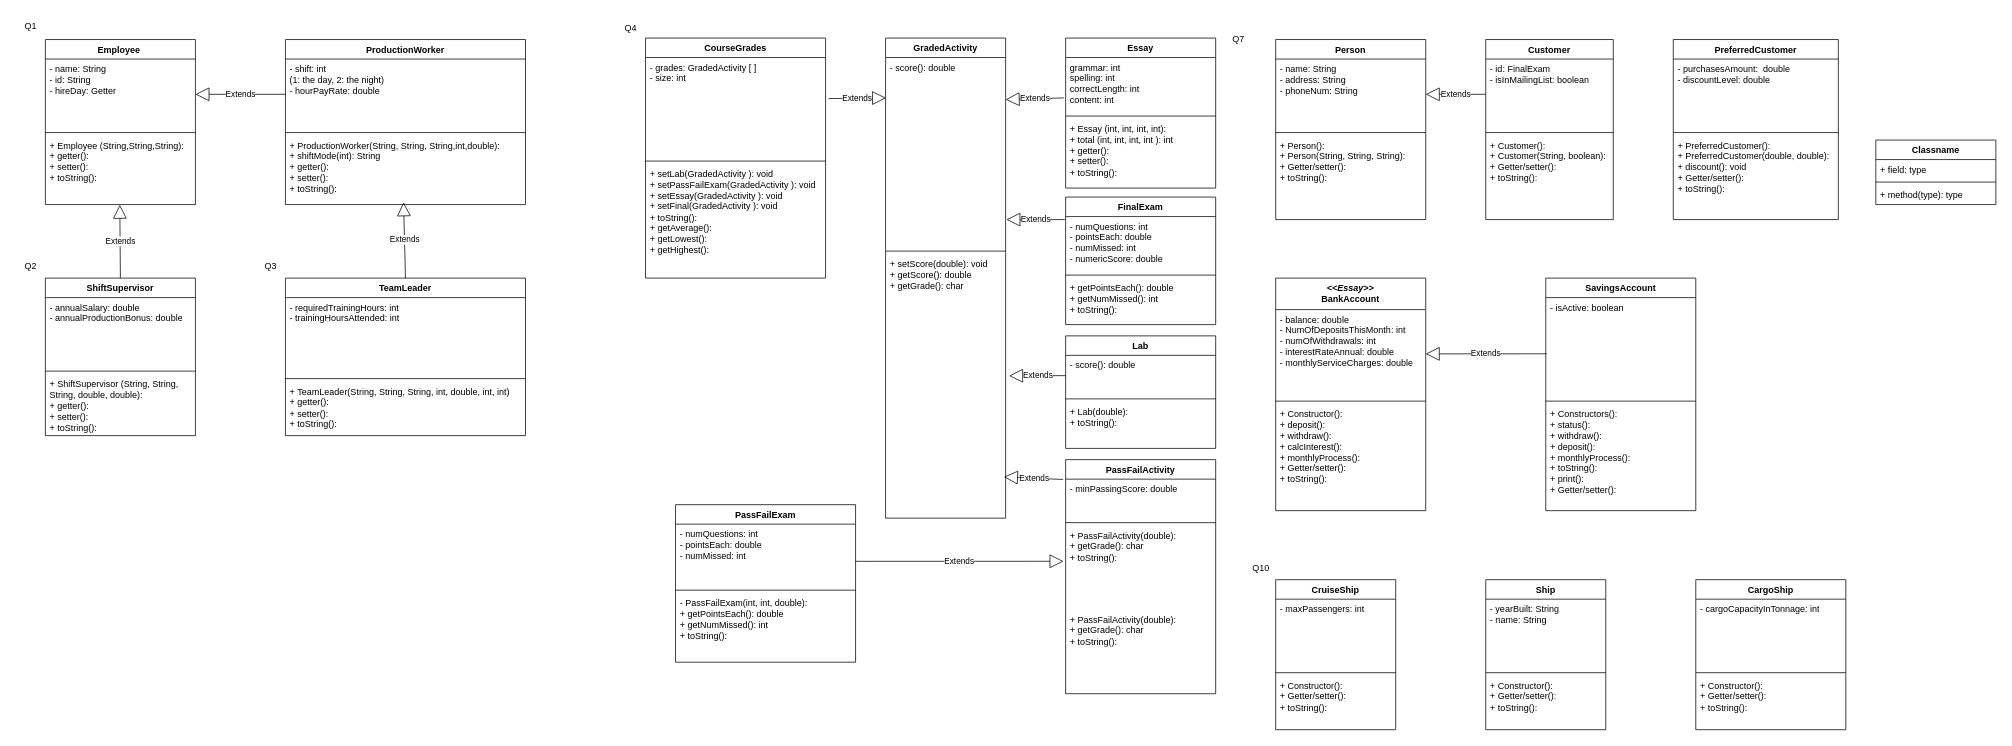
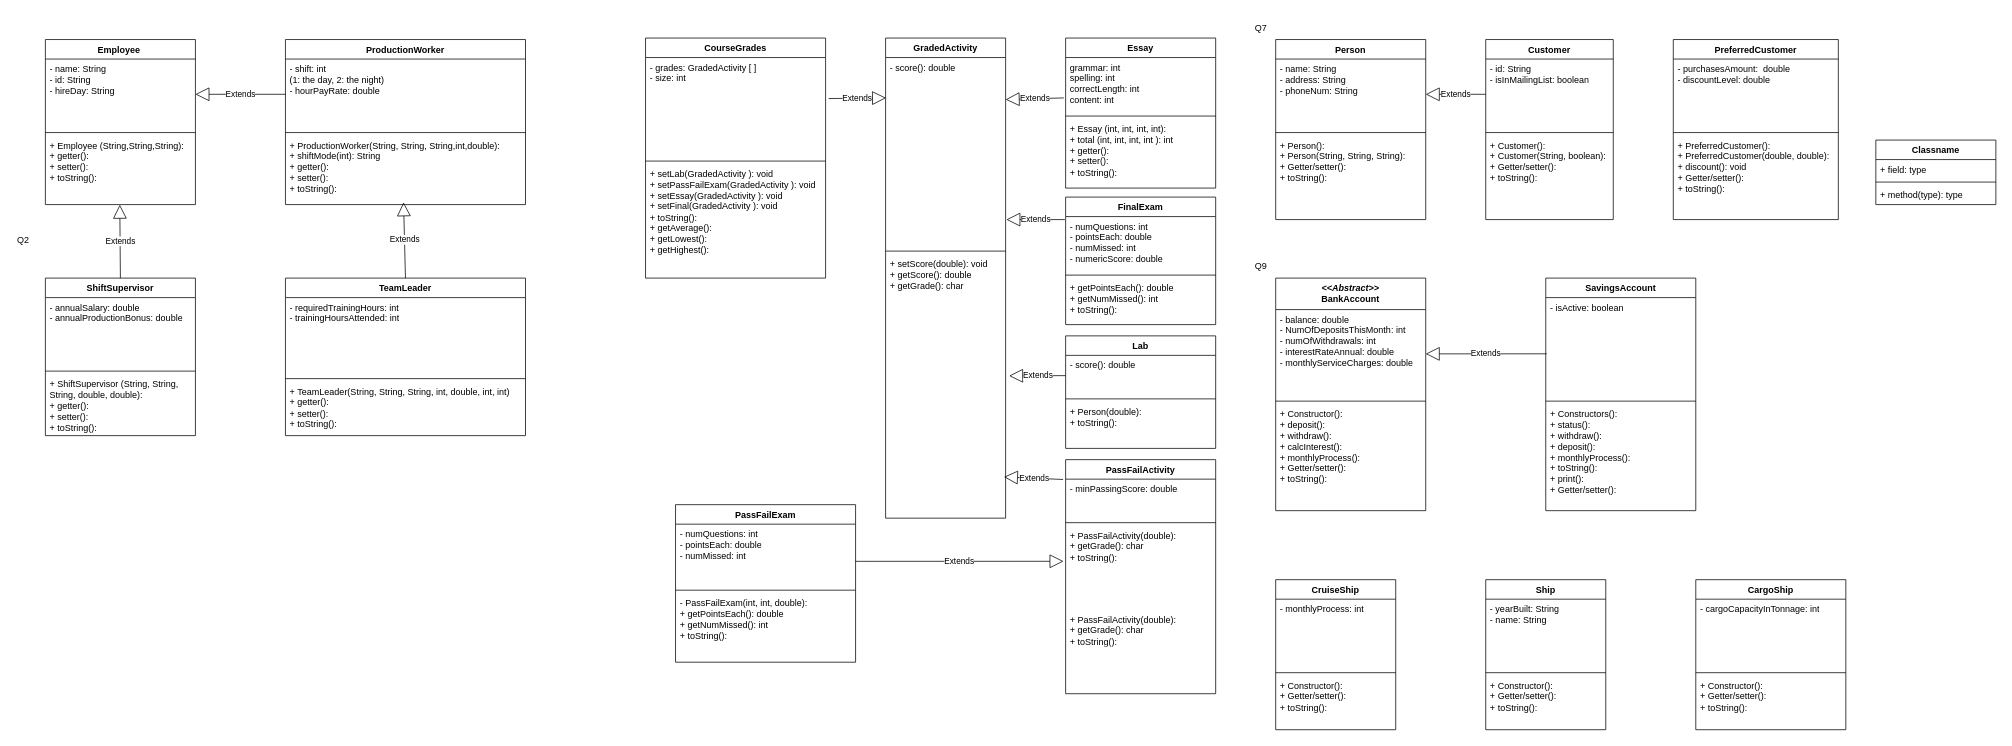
(30, 27) -> none
(630, 28) -> none
(1238, 39) -> (1260, 28)
(1545, 75) -> (1545, 75)
(88, 80) -> (87, 80)
(30, 267) -> (23, 240)
(270, 267) -> none
none -> (1260, 267)
(1350, 294) -> (1350, 294)
(1102, 418) -> (1109, 418)
(1260, 568) -> none
(1327, 610) -> (1328, 610)
